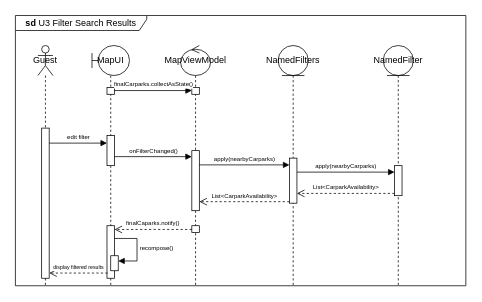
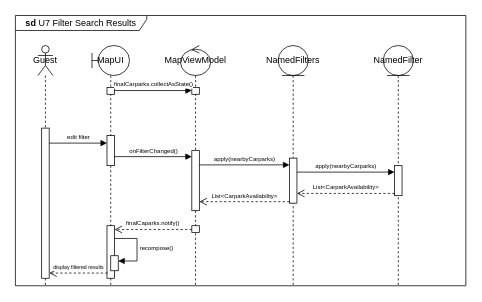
(81, 23) -> (81, 23)
